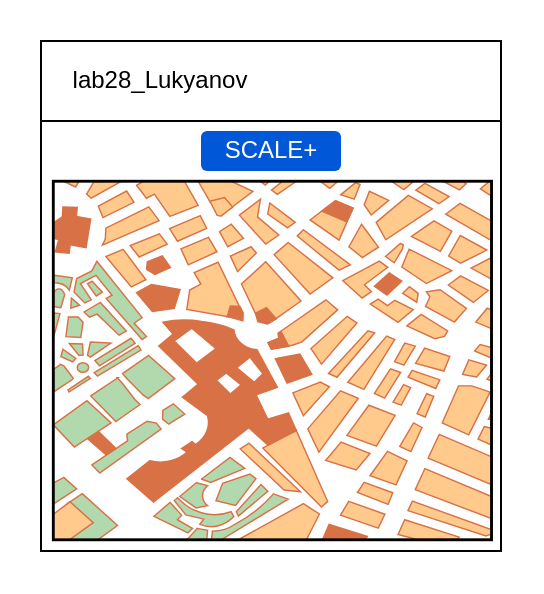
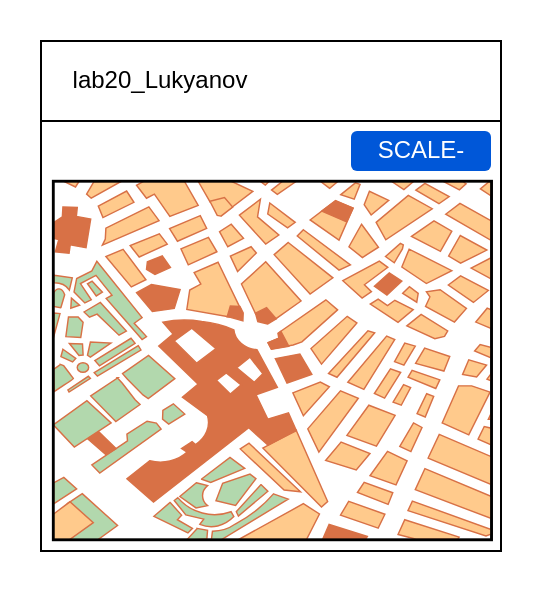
(161, 81) -> (161, 81)
(271, 151) -> none
none -> (421, 151)
